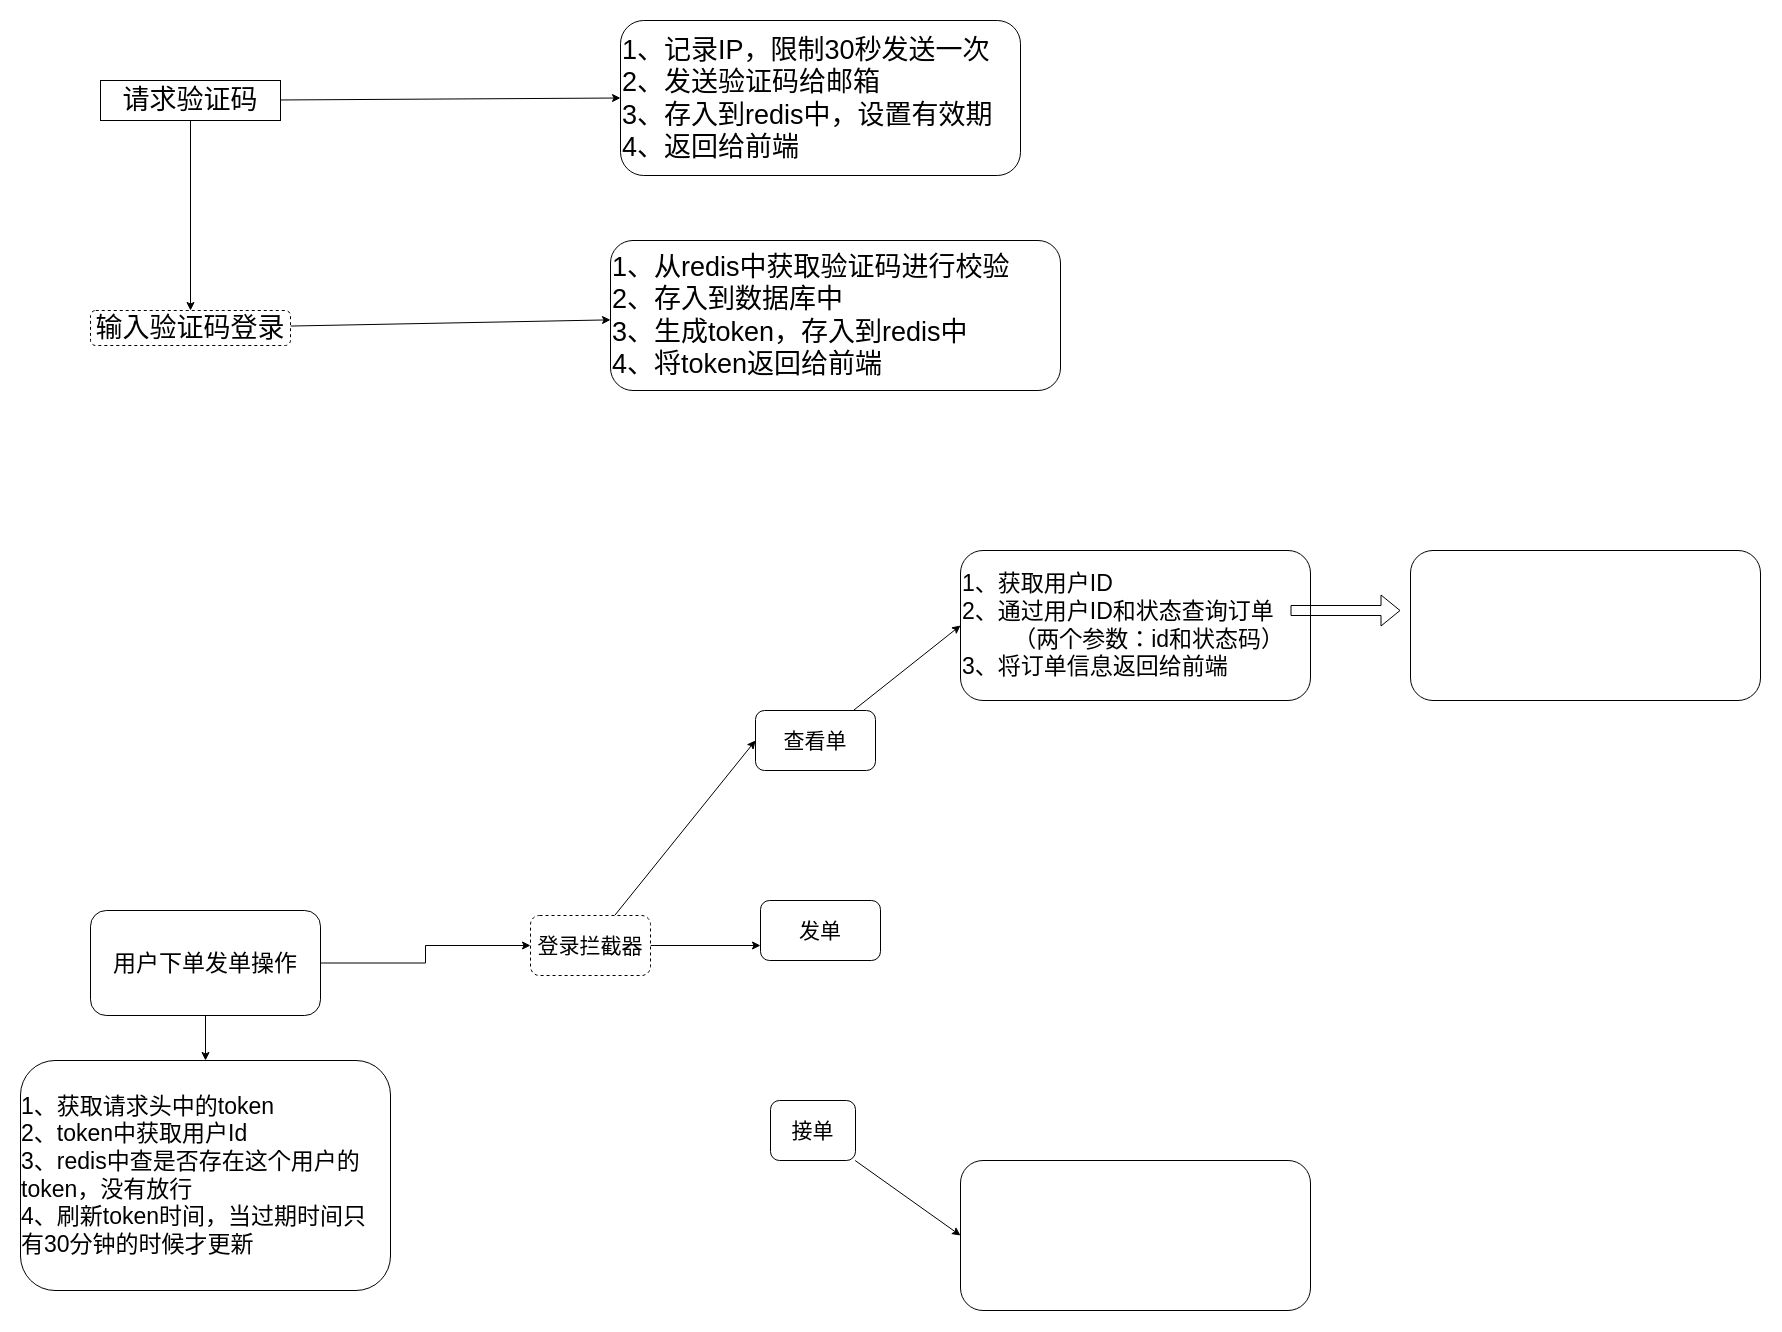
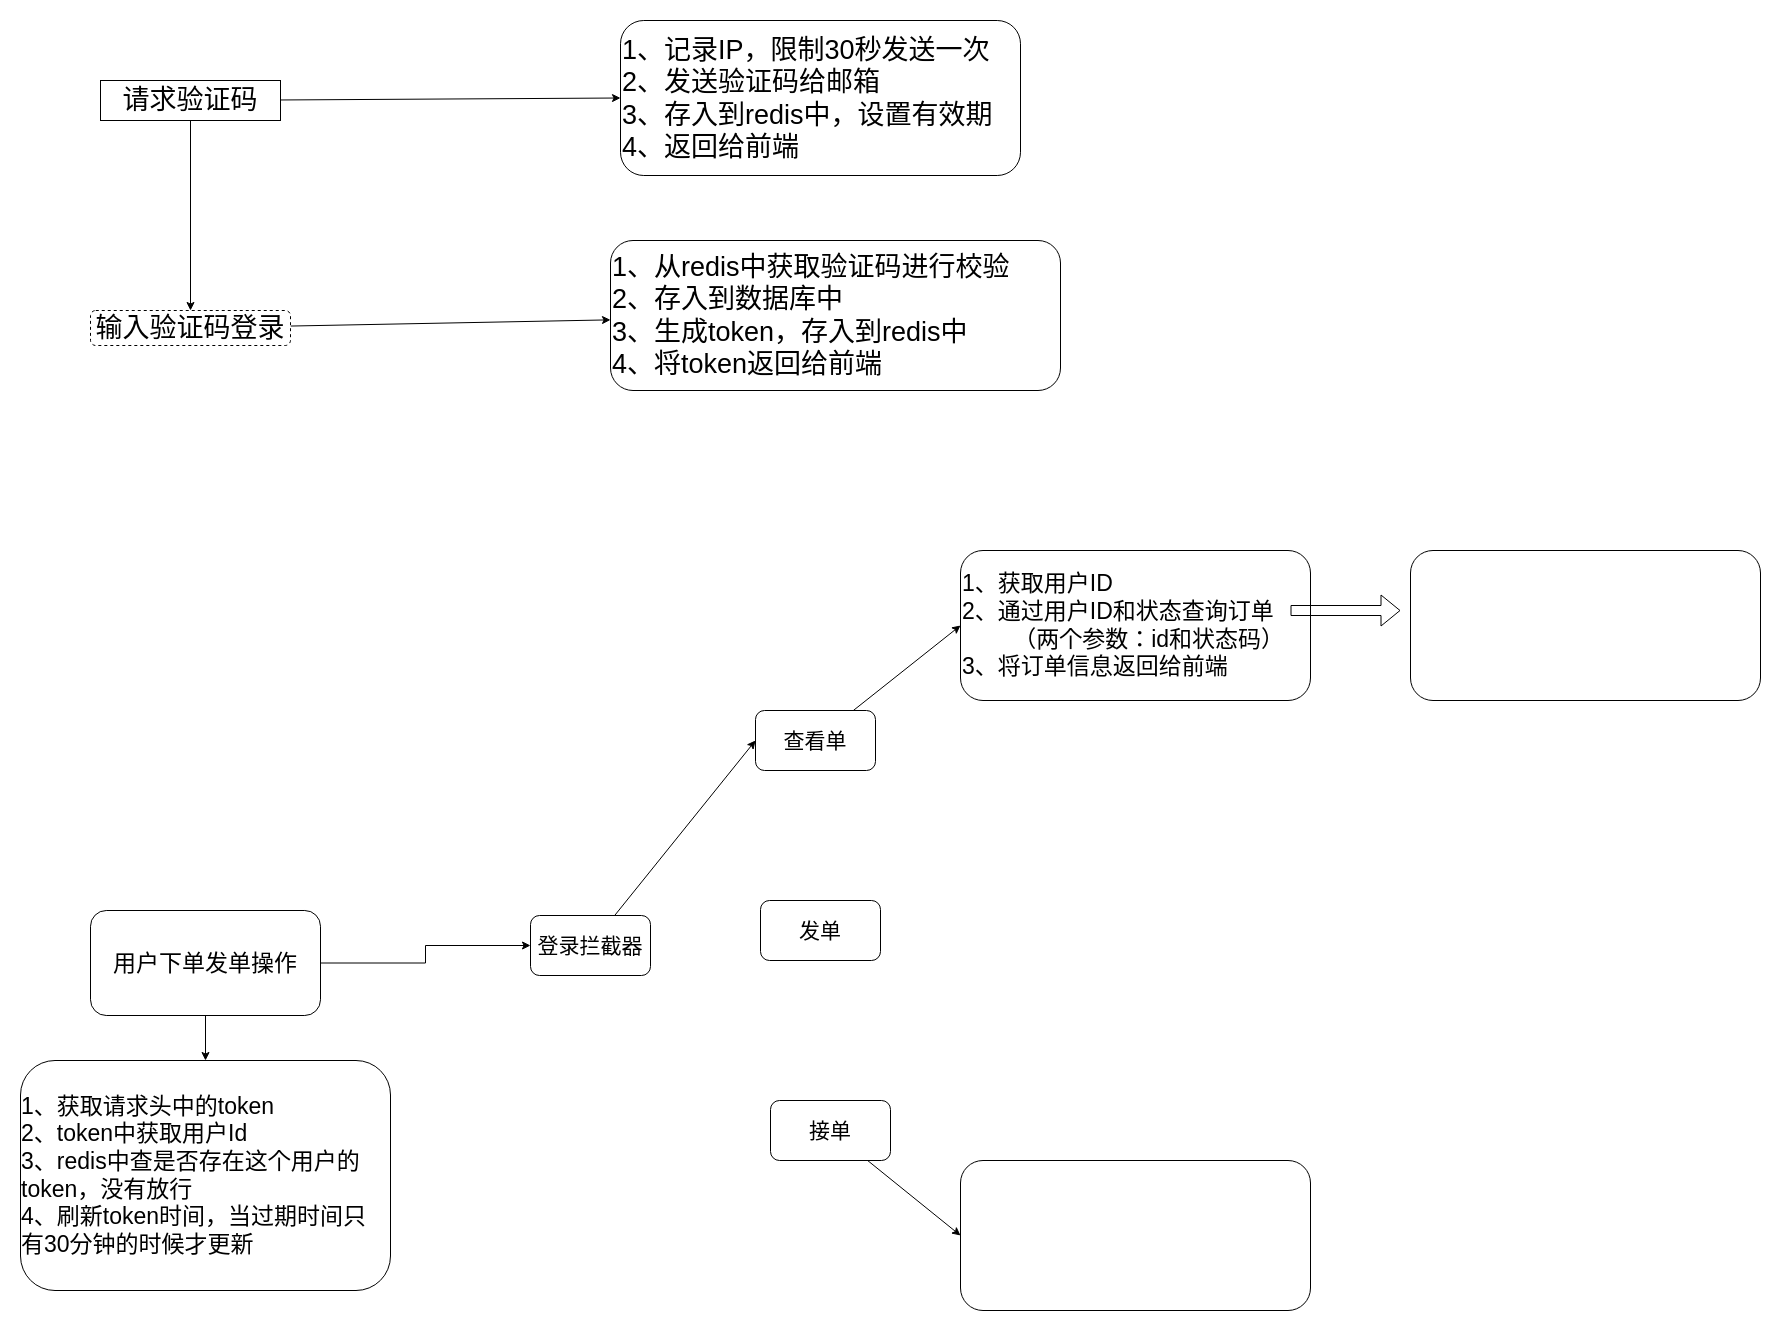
(591, 946) -> (591, 946)
(702, 946) -> none
(813, 1131) -> (831, 1131)
